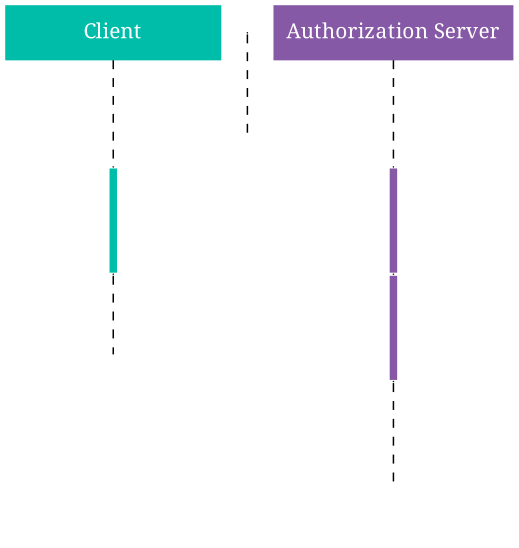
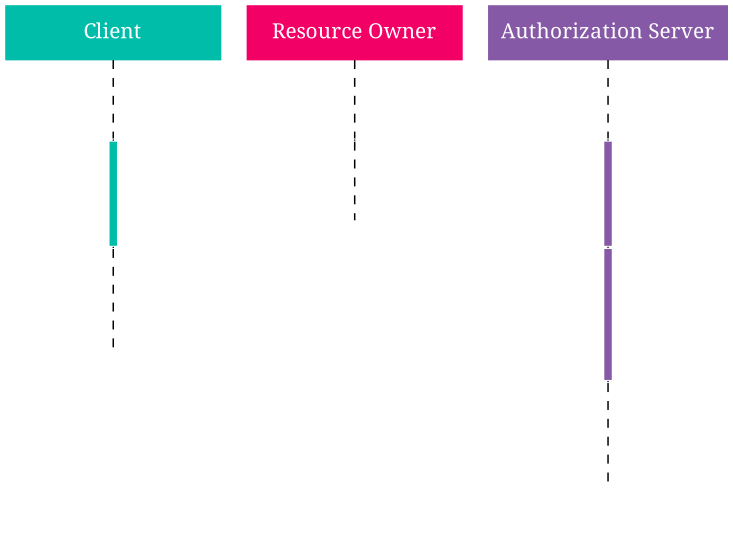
none -> (355, 33)
